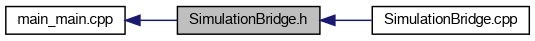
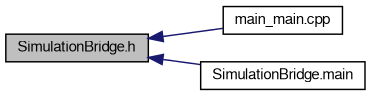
(159, 20) -> (193, 32)
(451, 20) -> (283, 76)
